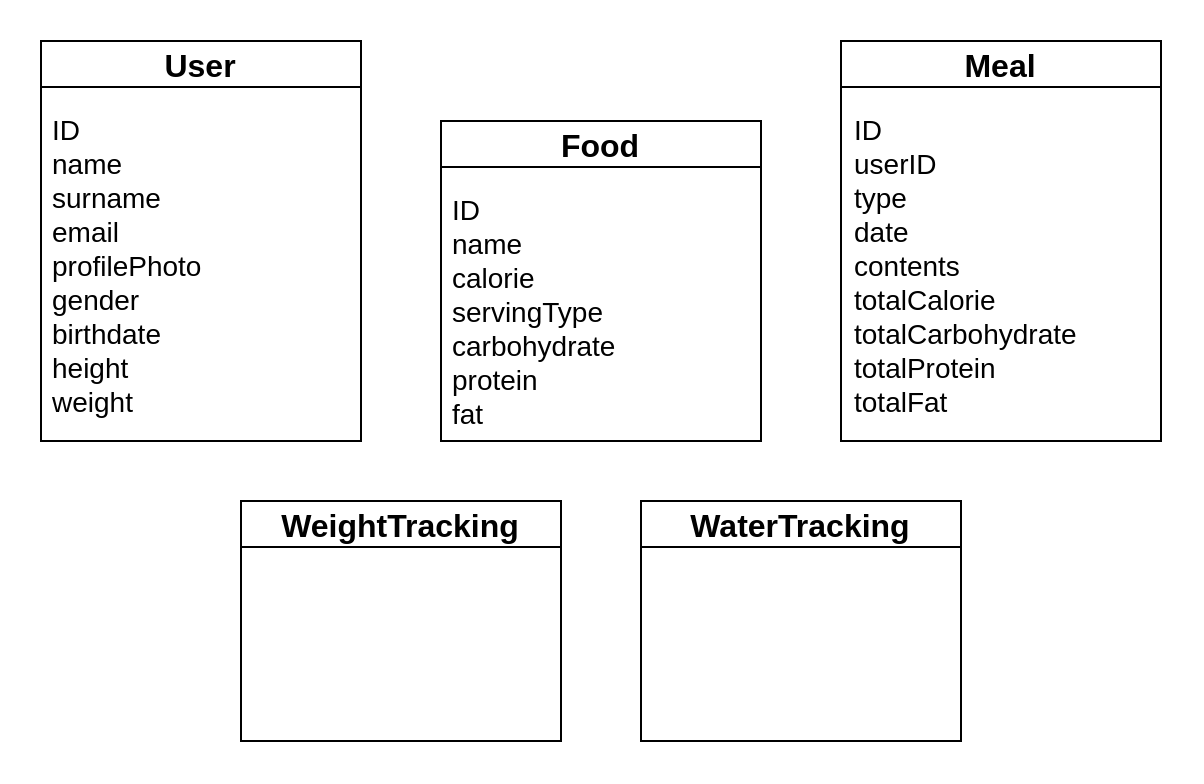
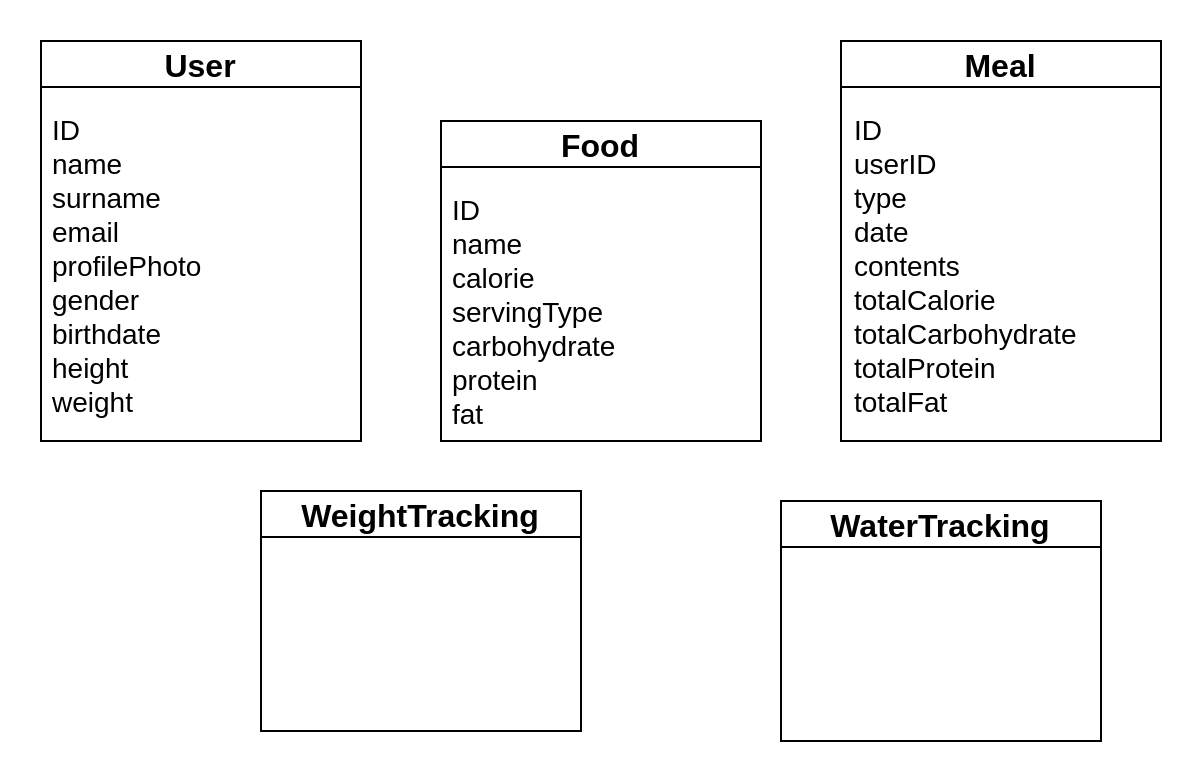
(401, 621) -> (421, 611)
(801, 621) -> (941, 621)
